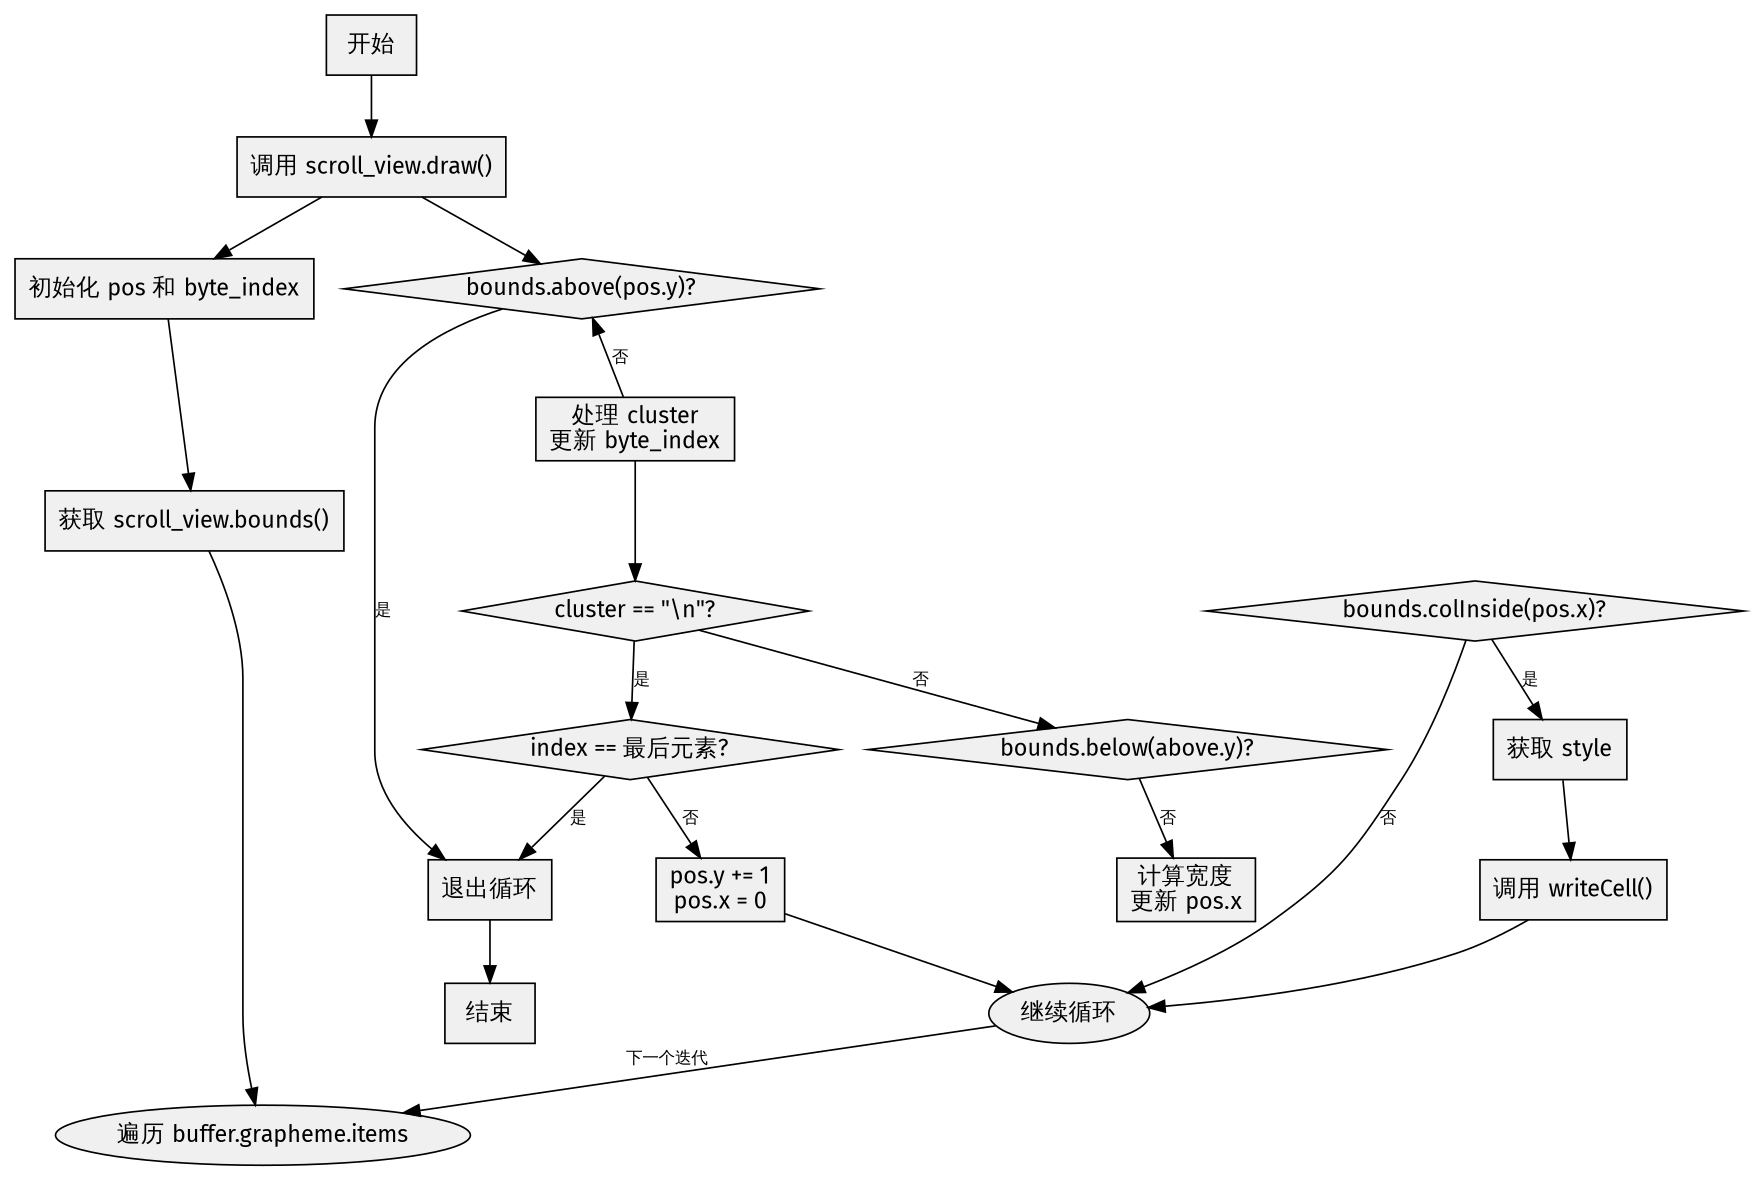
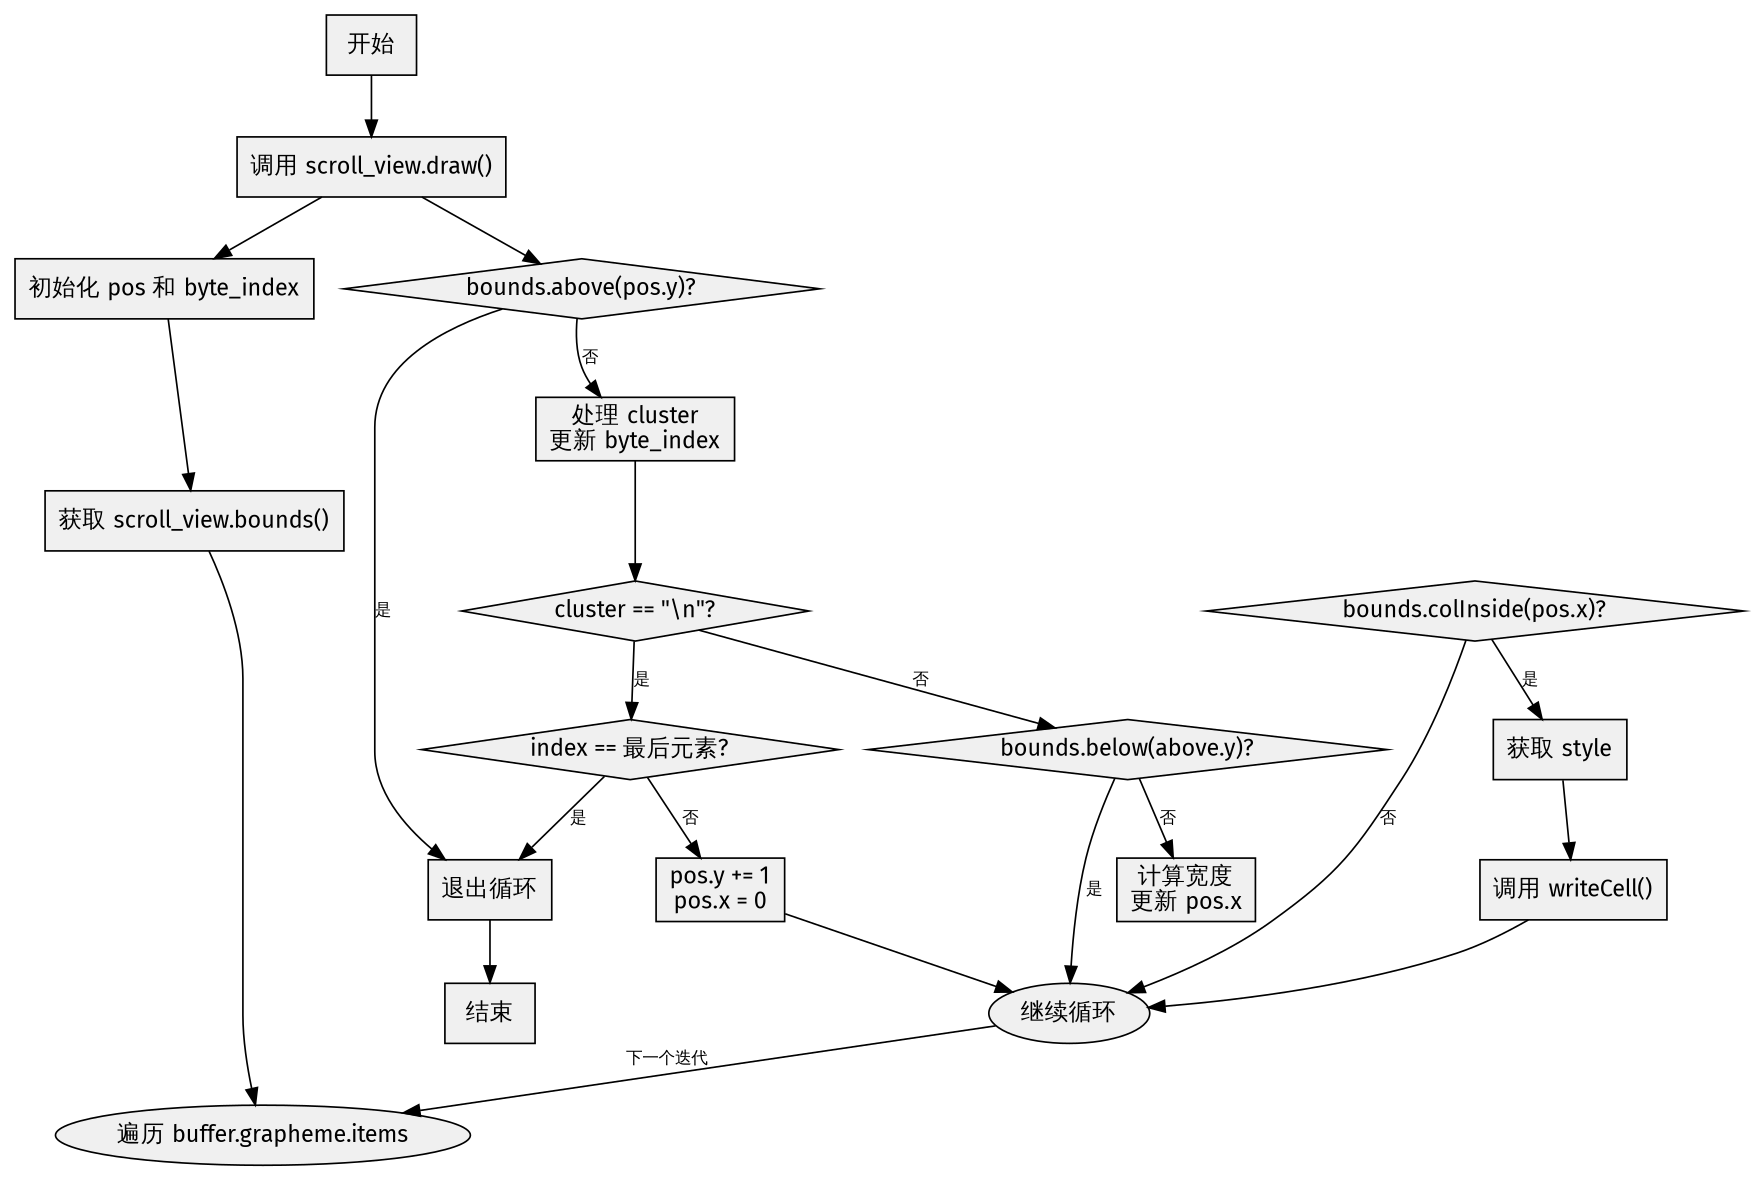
(611, 366) -> (578, 353)
none -> (1083, 870)
